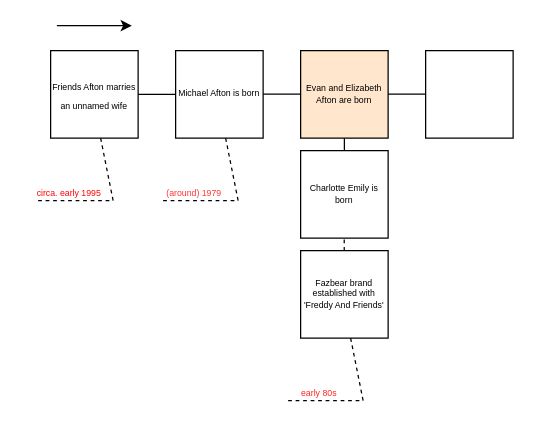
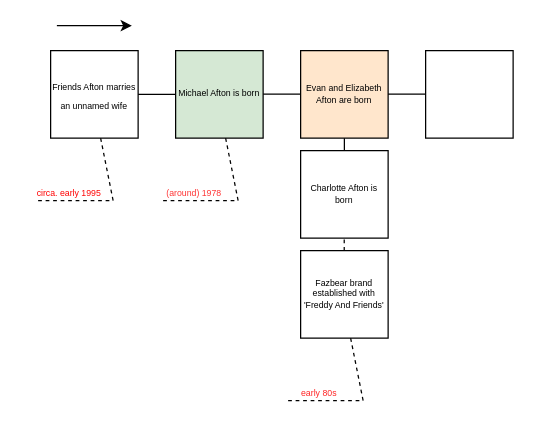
(219, 94) -> (219, 94)
(194, 194) -> (194, 194)
(344, 194) -> (344, 194)
